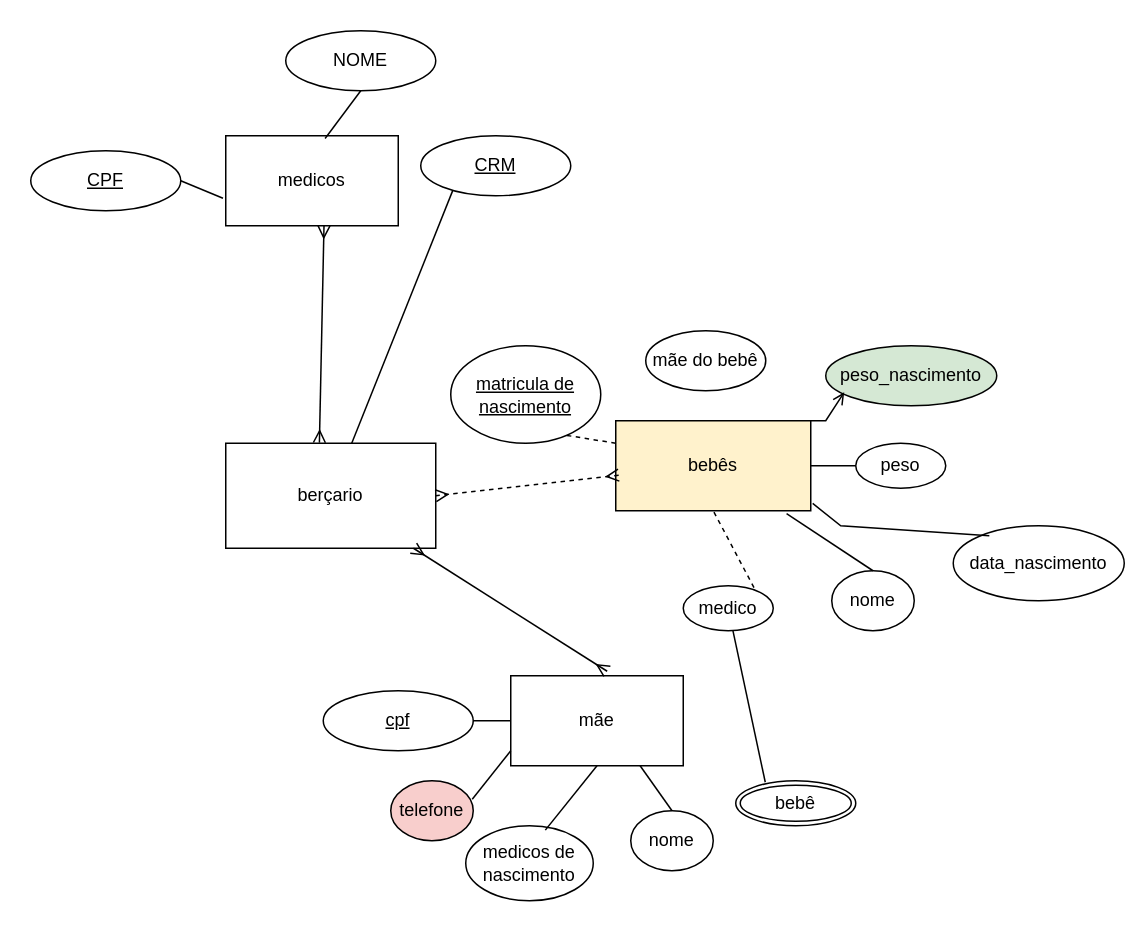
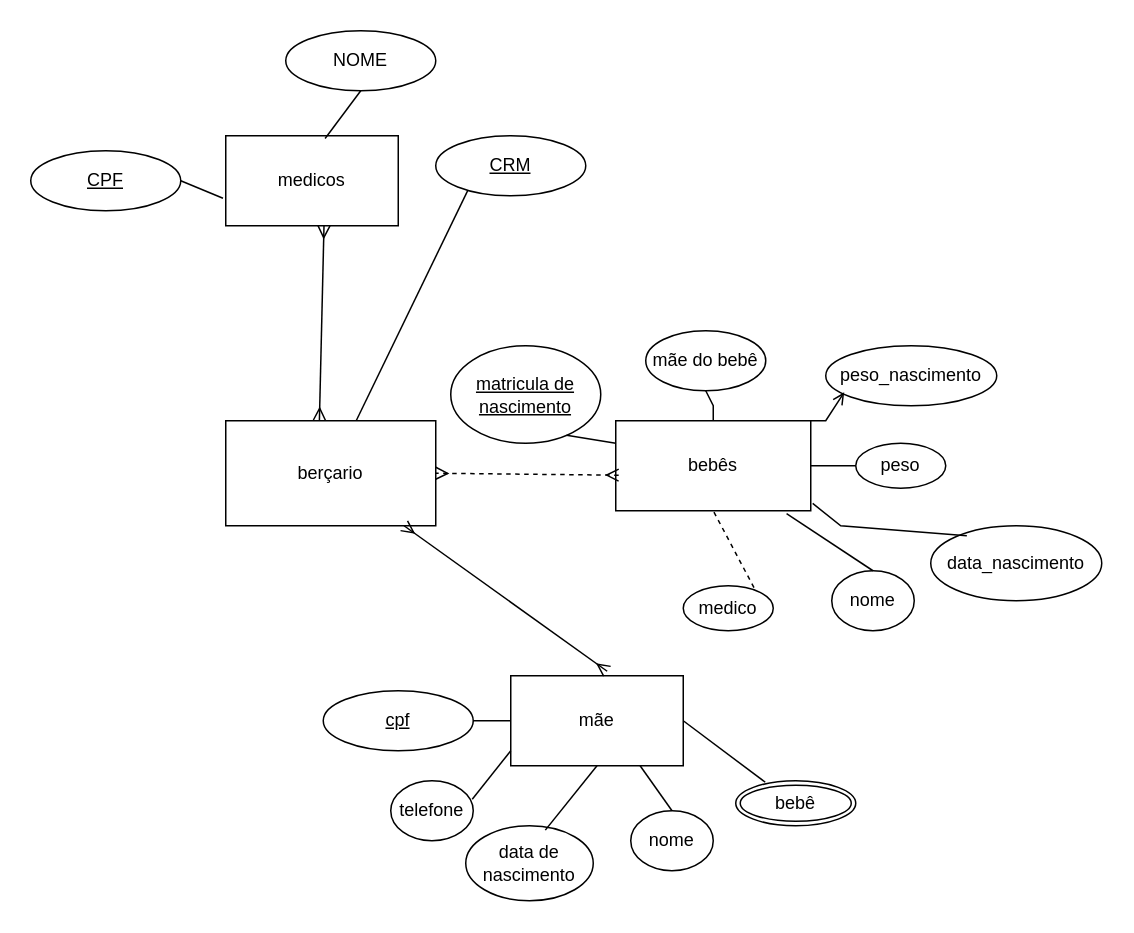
(496, 166) -> (511, 166)
(911, 376) -> (911, 376)
none -> (713, 406)
(591, 439) -> (591, 439)
(713, 466) -> (713, 466)
(331, 496) -> (331, 473)
(1039, 563) -> (1016, 563)
(749, 707) -> (724, 751)
(432, 811) -> (432, 811)
(530, 863) -> (530, 863)
